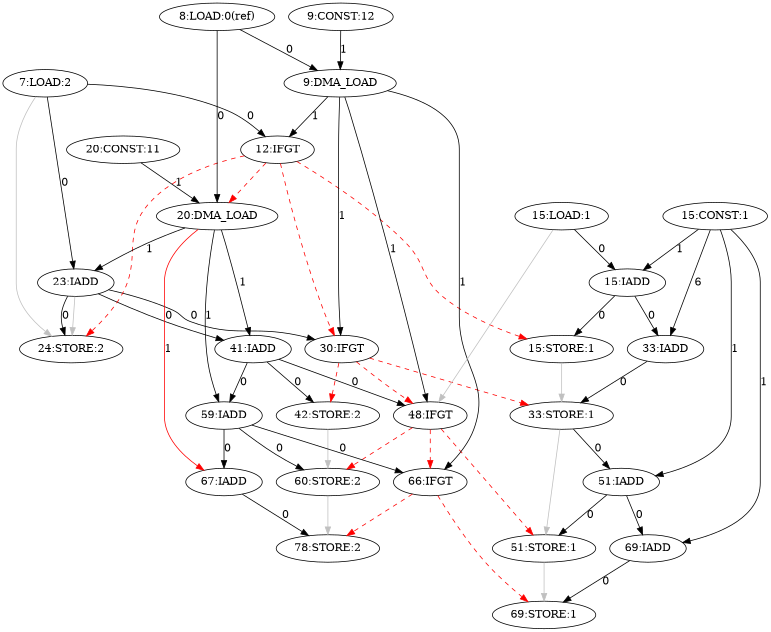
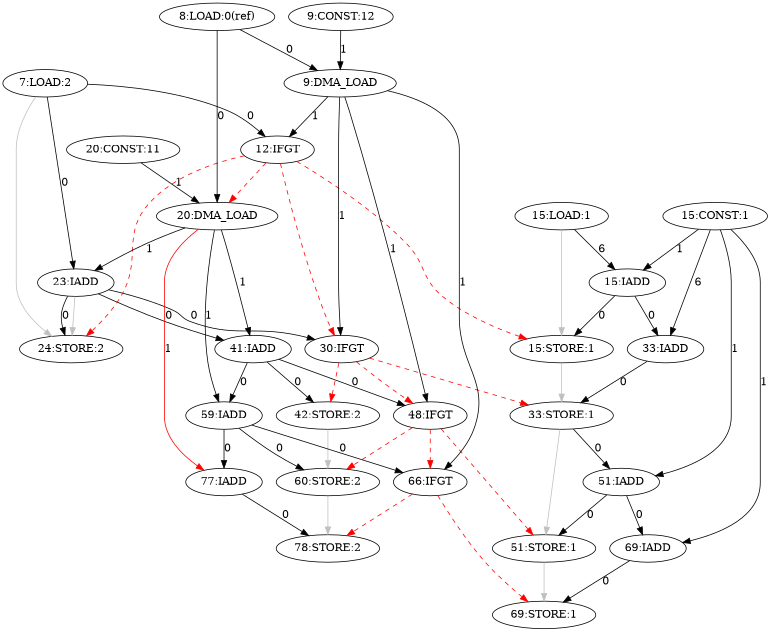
(602, 249) -> (602, 249)
(498, 313) -> (562, 279)
(224, 482) -> (224, 482)
